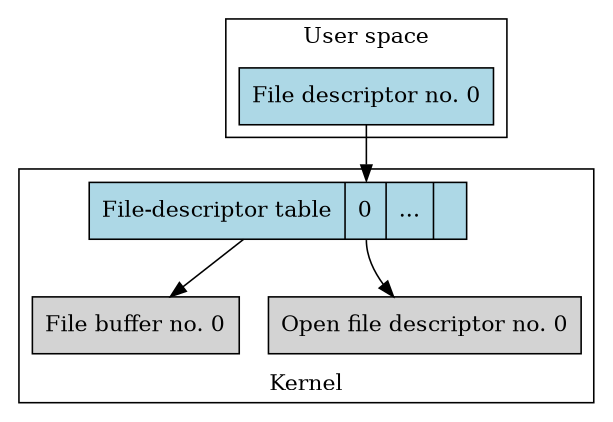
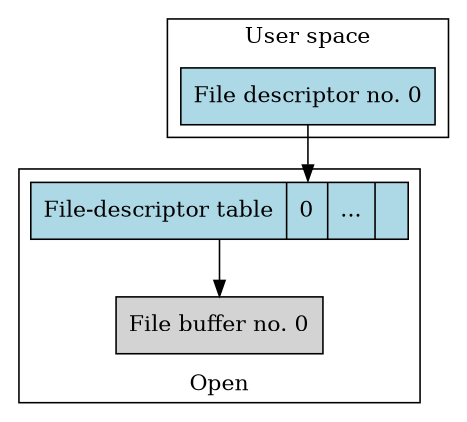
(425, 325) -> none
(306, 385) -> (220, 385)
